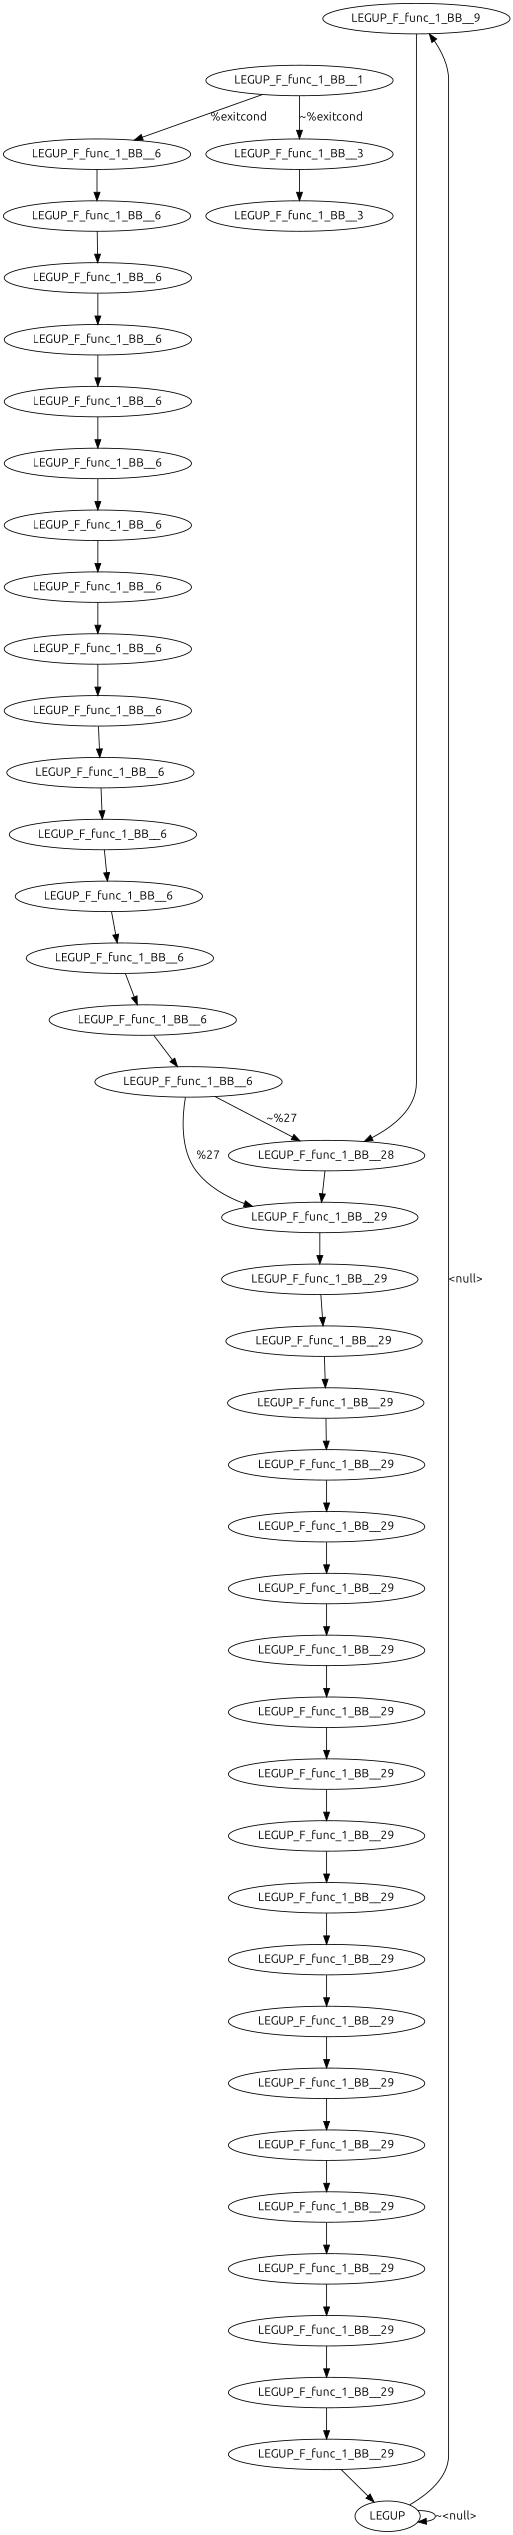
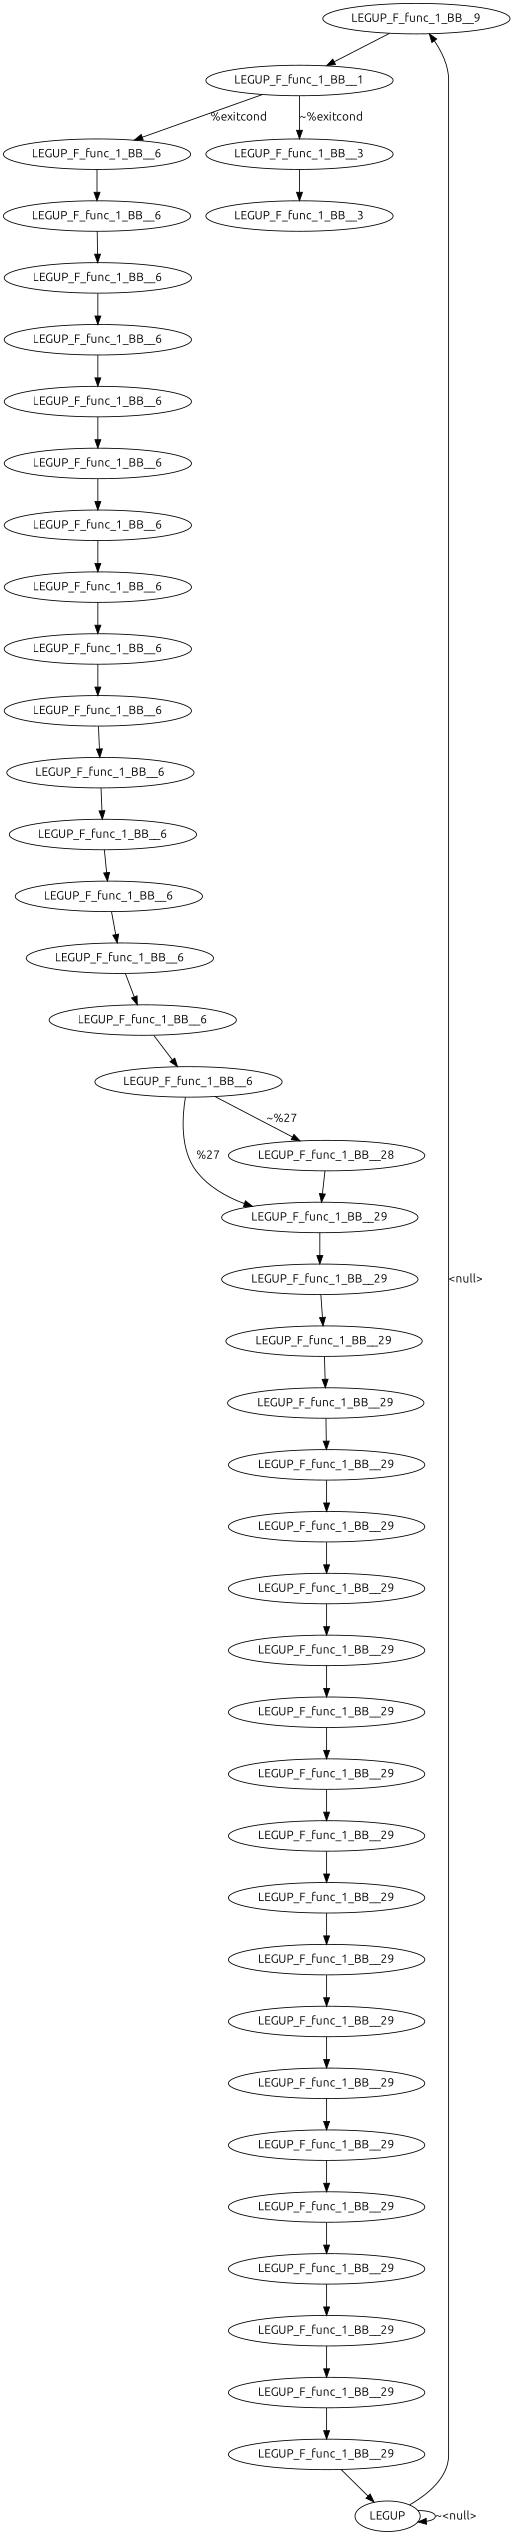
(416, 596) -> (362, 48)
